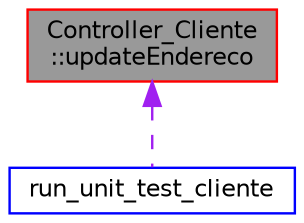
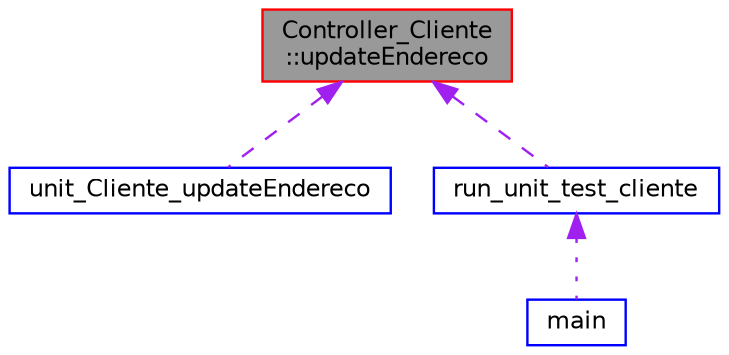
none -> (200, 191)
none -> (577, 322)
